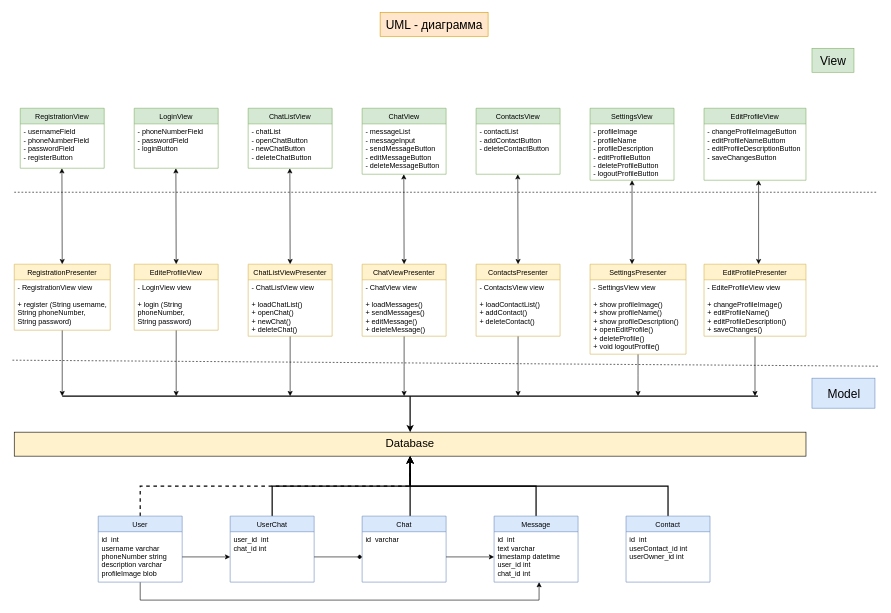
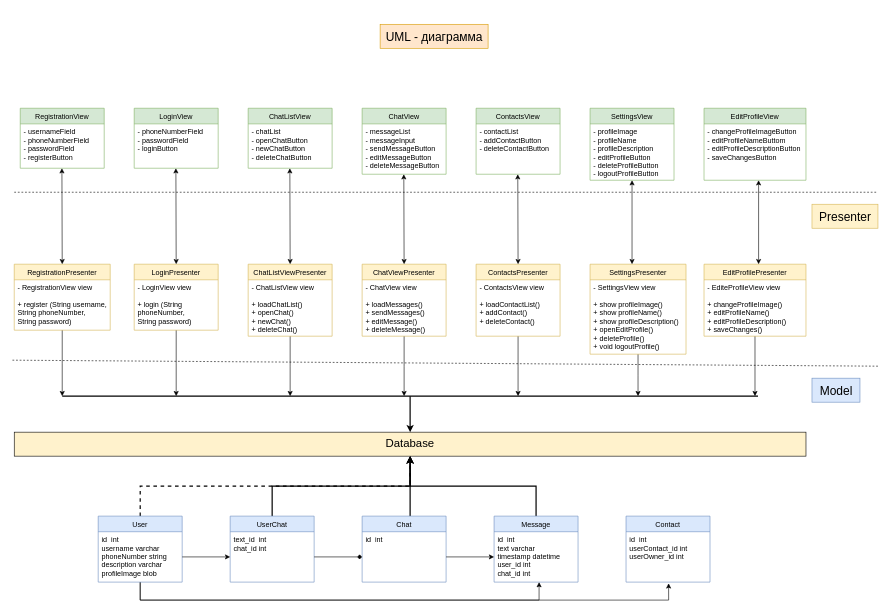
(434, 24) -> (434, 36)
(833, 60) -> none
none -> (845, 216)
(176, 272) -> (176, 272)
(844, 393) -> (836, 390)
(618, 486) -> none
(255, 540) -> (255, 540)
(386, 540) -> (377, 540)
none -> (669, 596)
